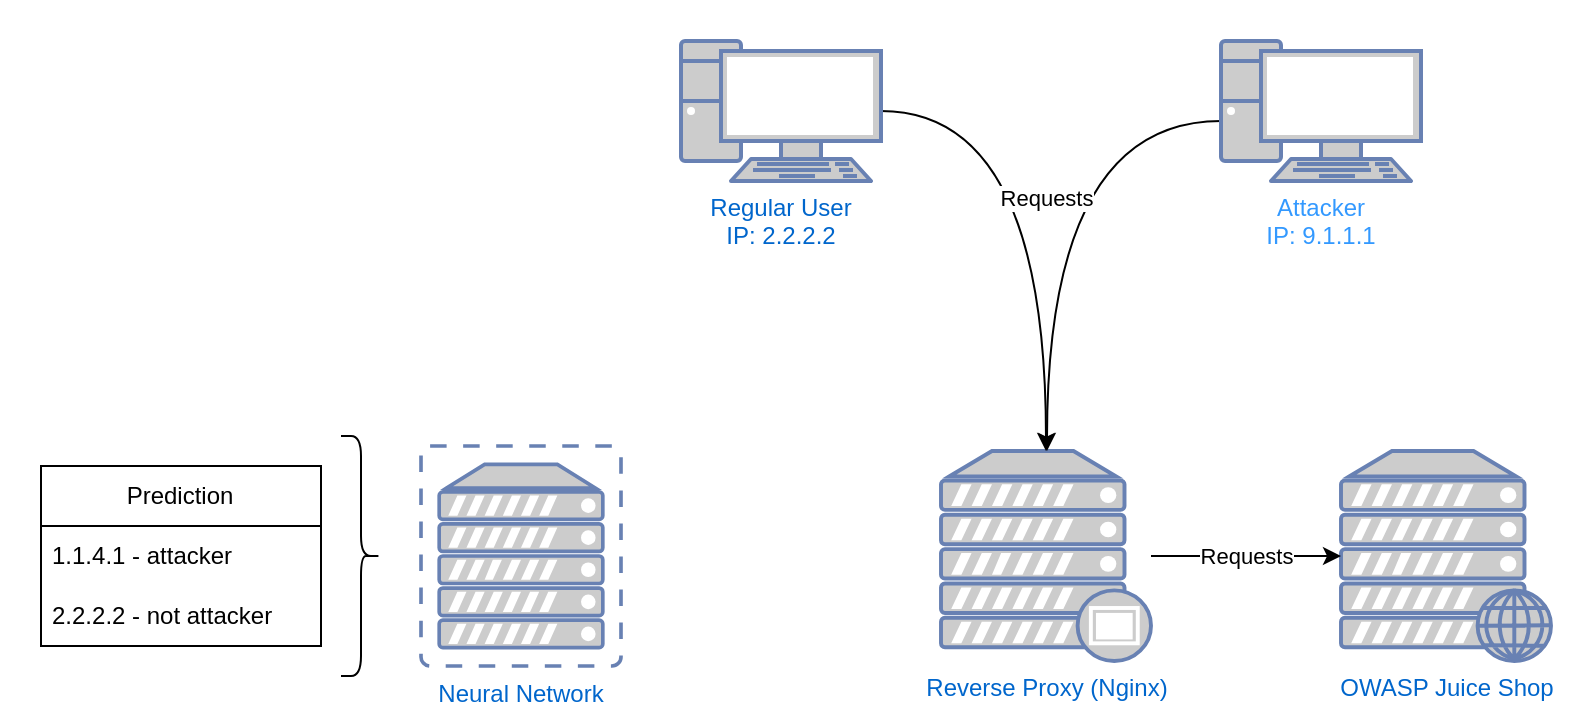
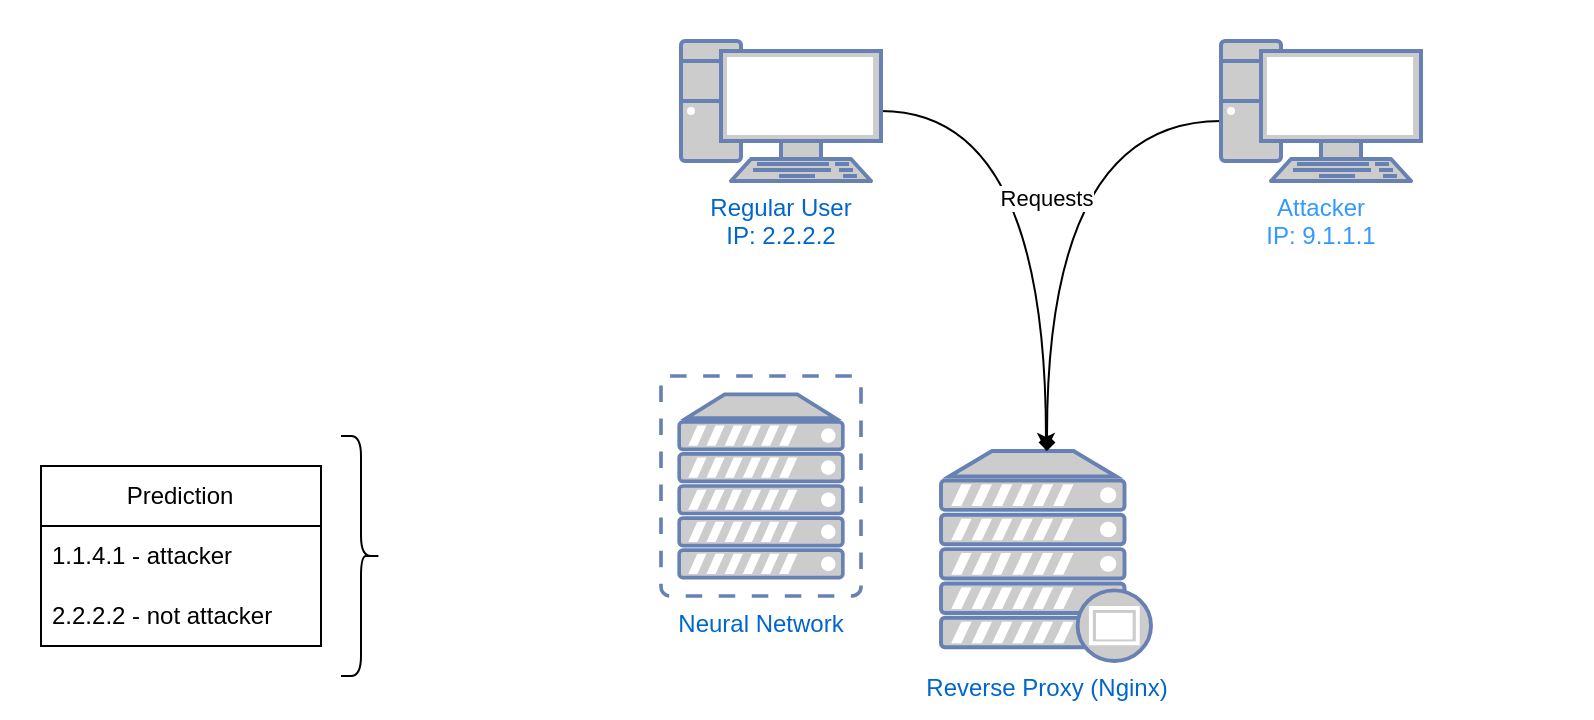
(1062, 279) -> (1062, 279)
(521, 556) -> (761, 486)
(1239, 556) -> none
(1446, 556) -> none
